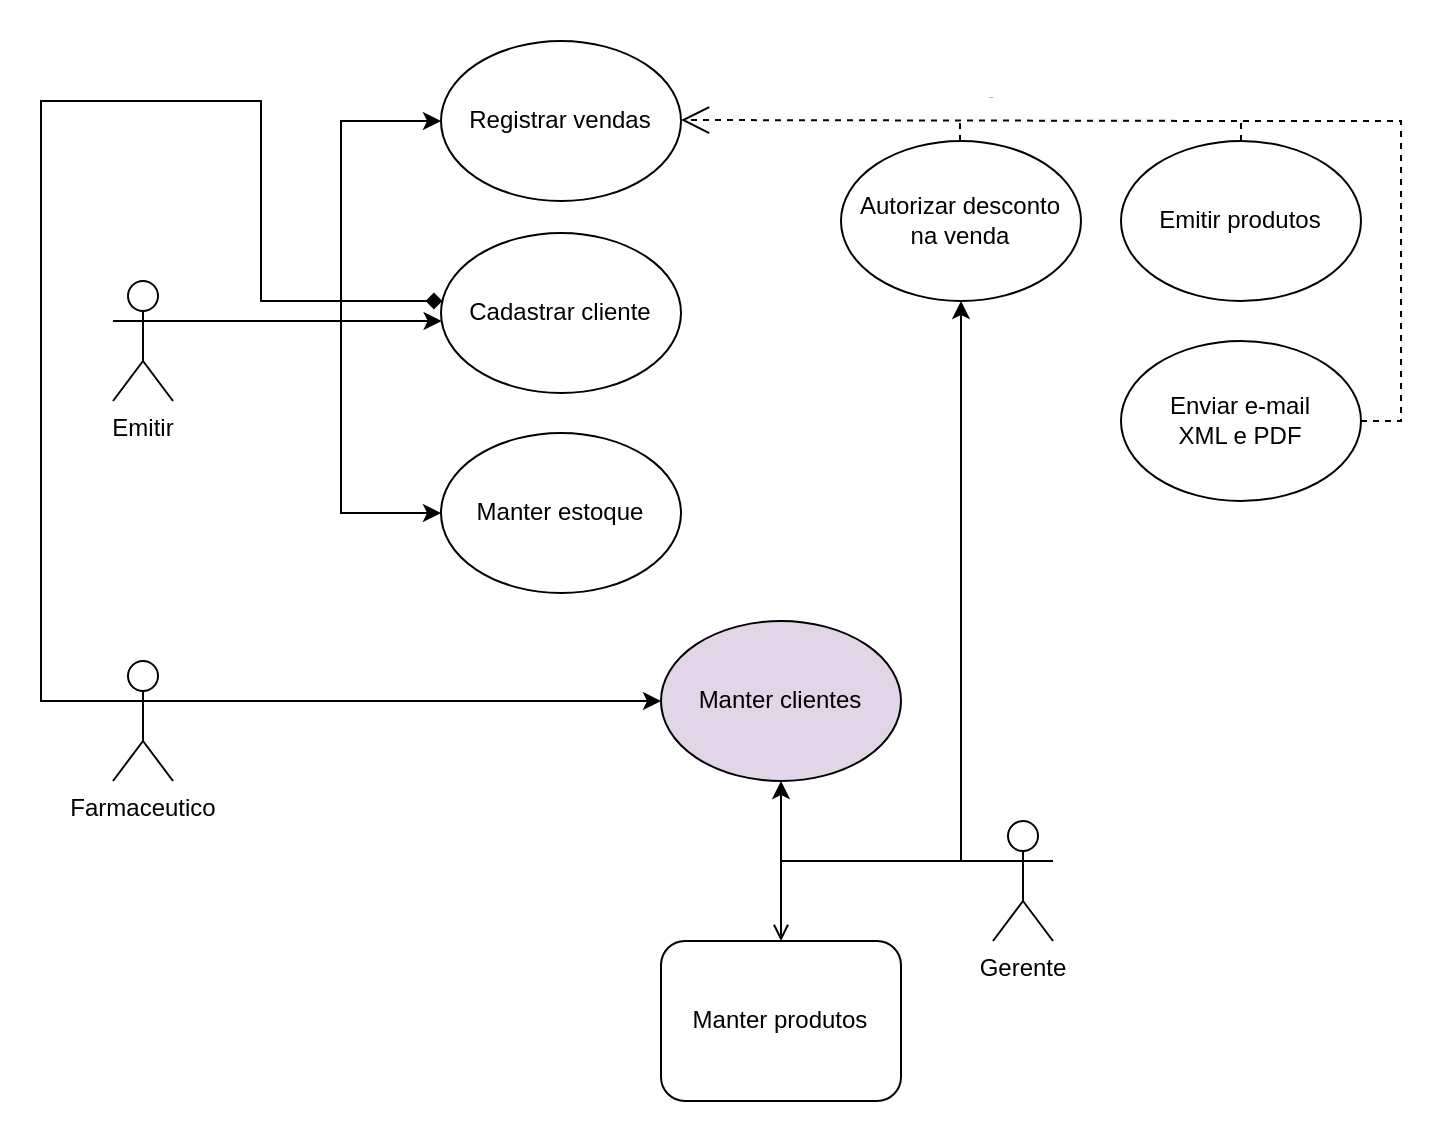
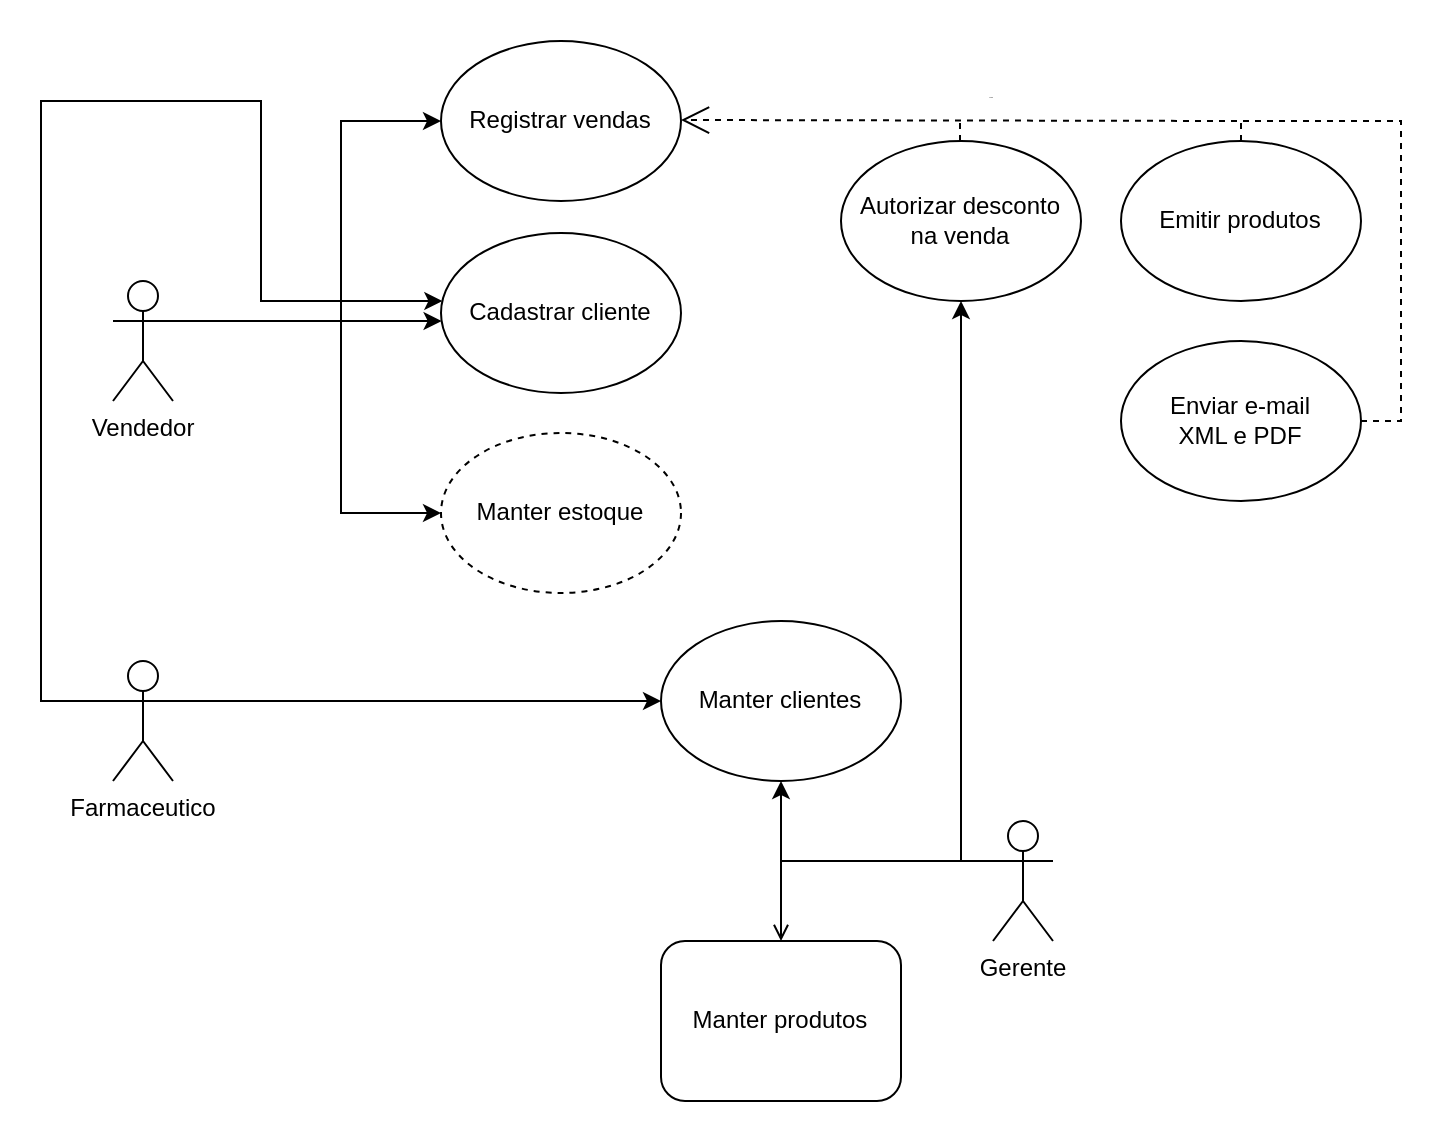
(426, 301) -> (427, 301)
(144, 429) -> (144, 429)
(561, 513) -> (561, 513)
(781, 701) -> (781, 701)
